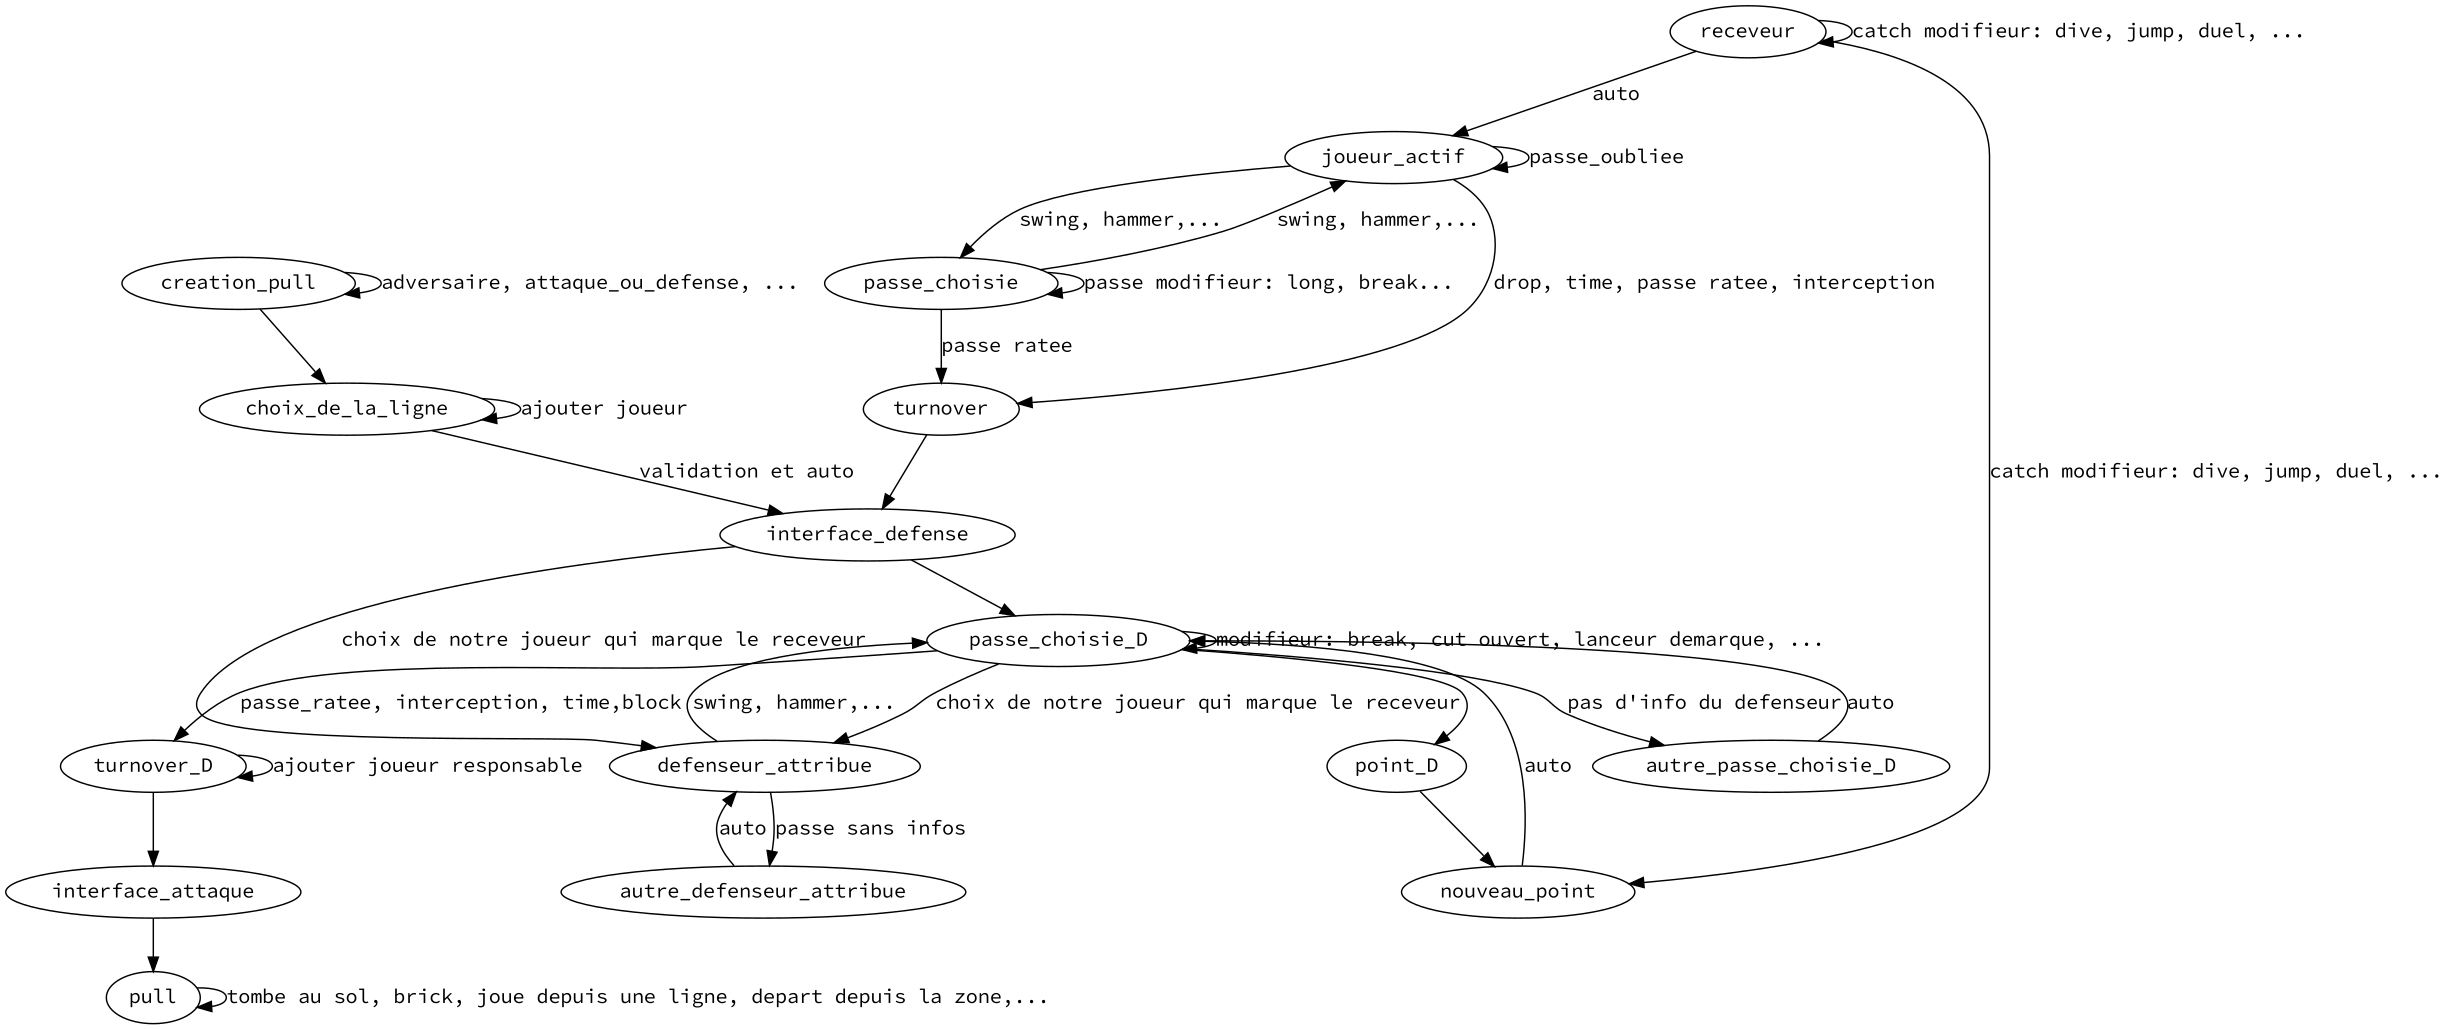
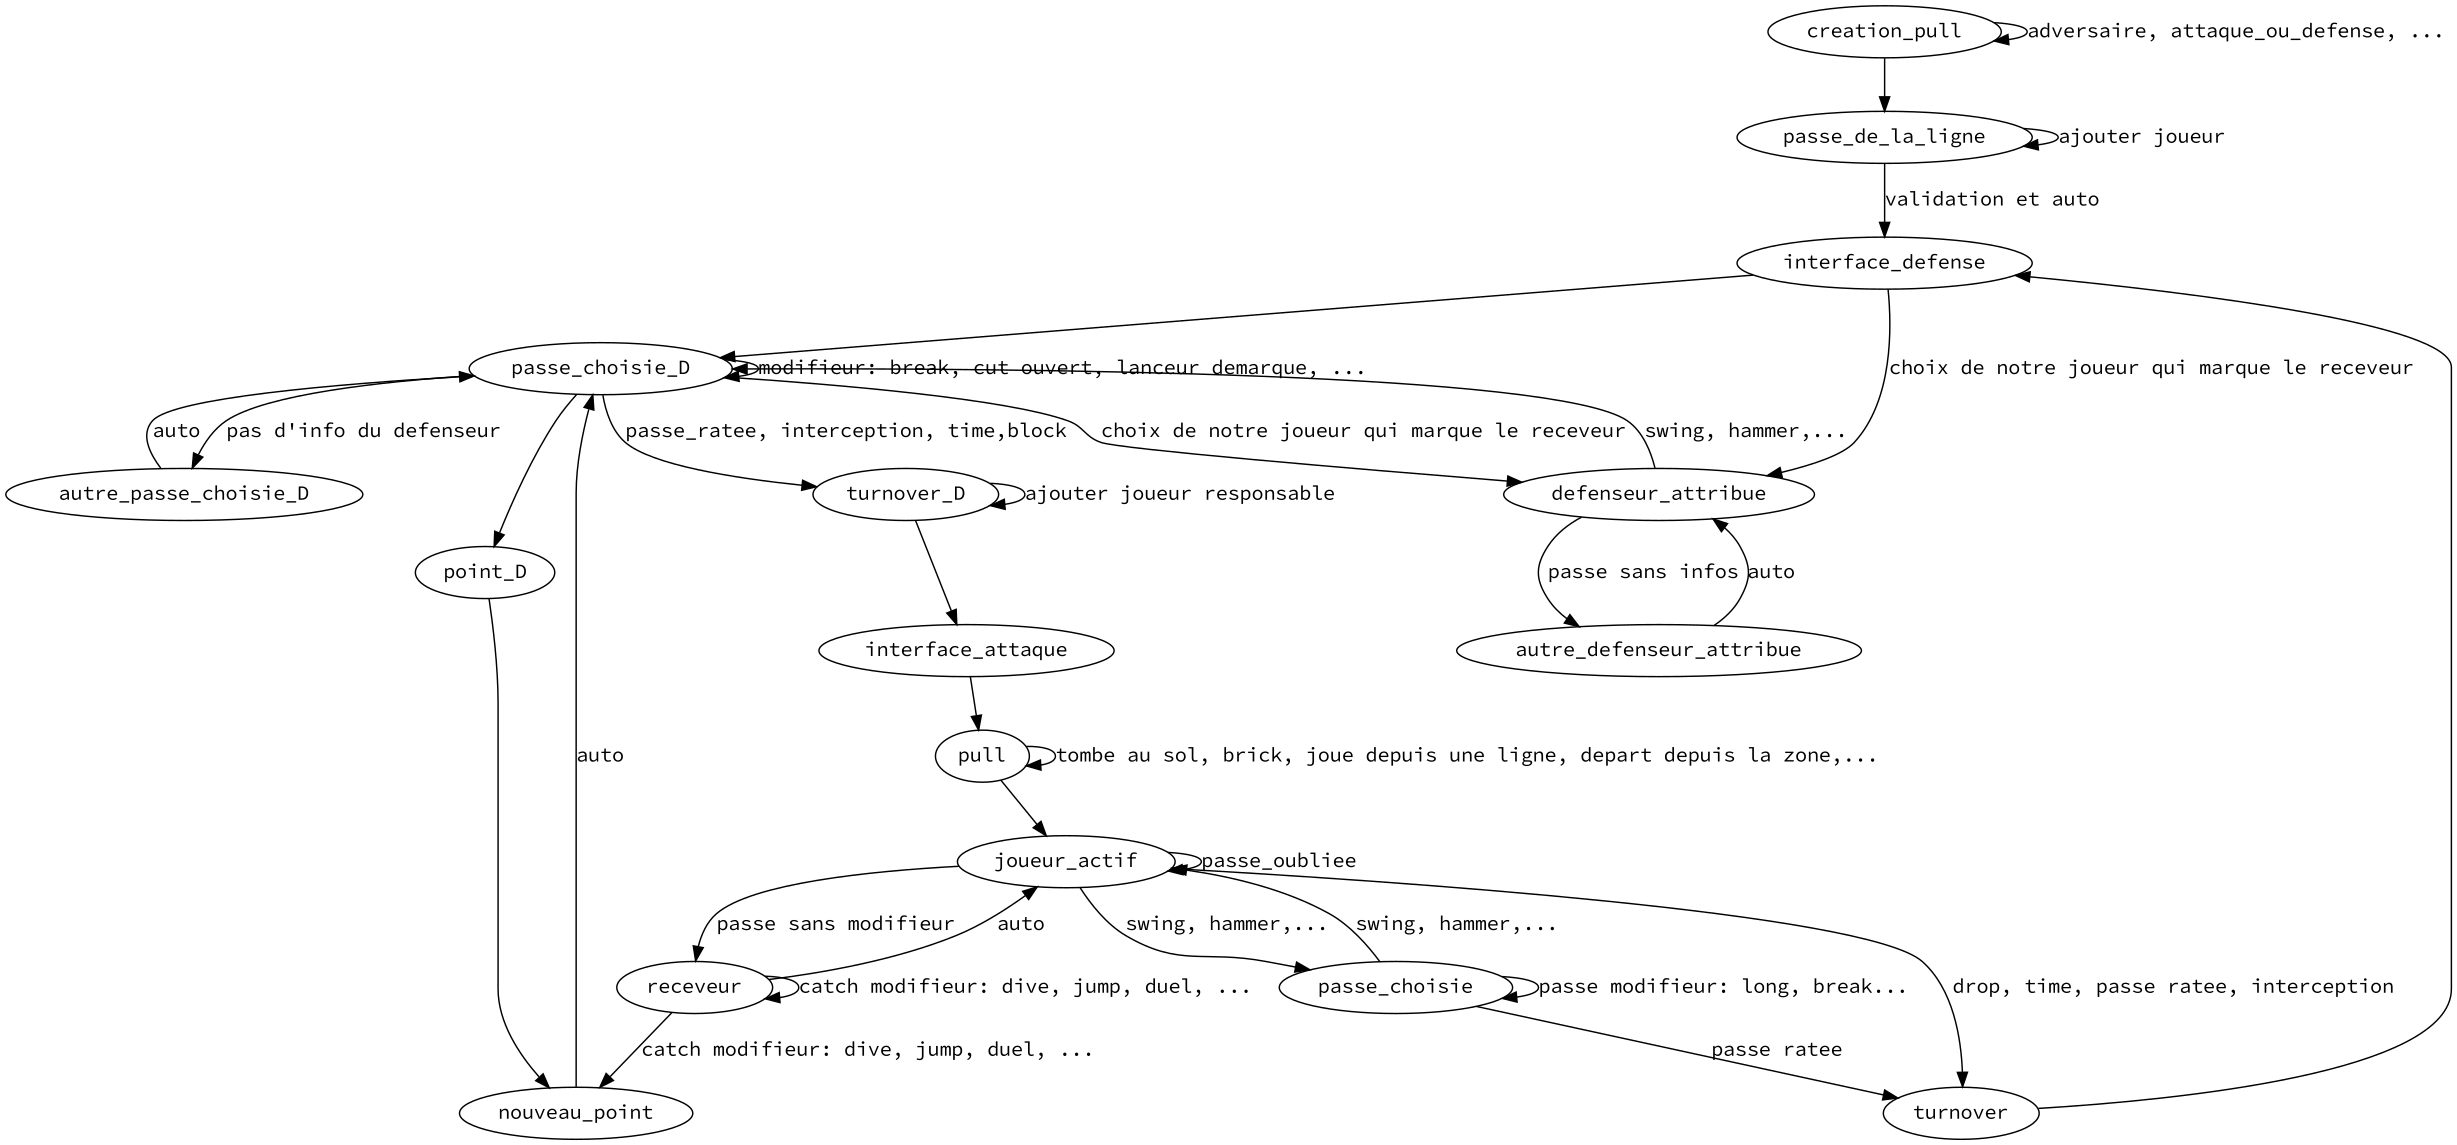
(347, 409) -> (1885, 137)
none -> (1019, 802)
none -> (816, 881)
